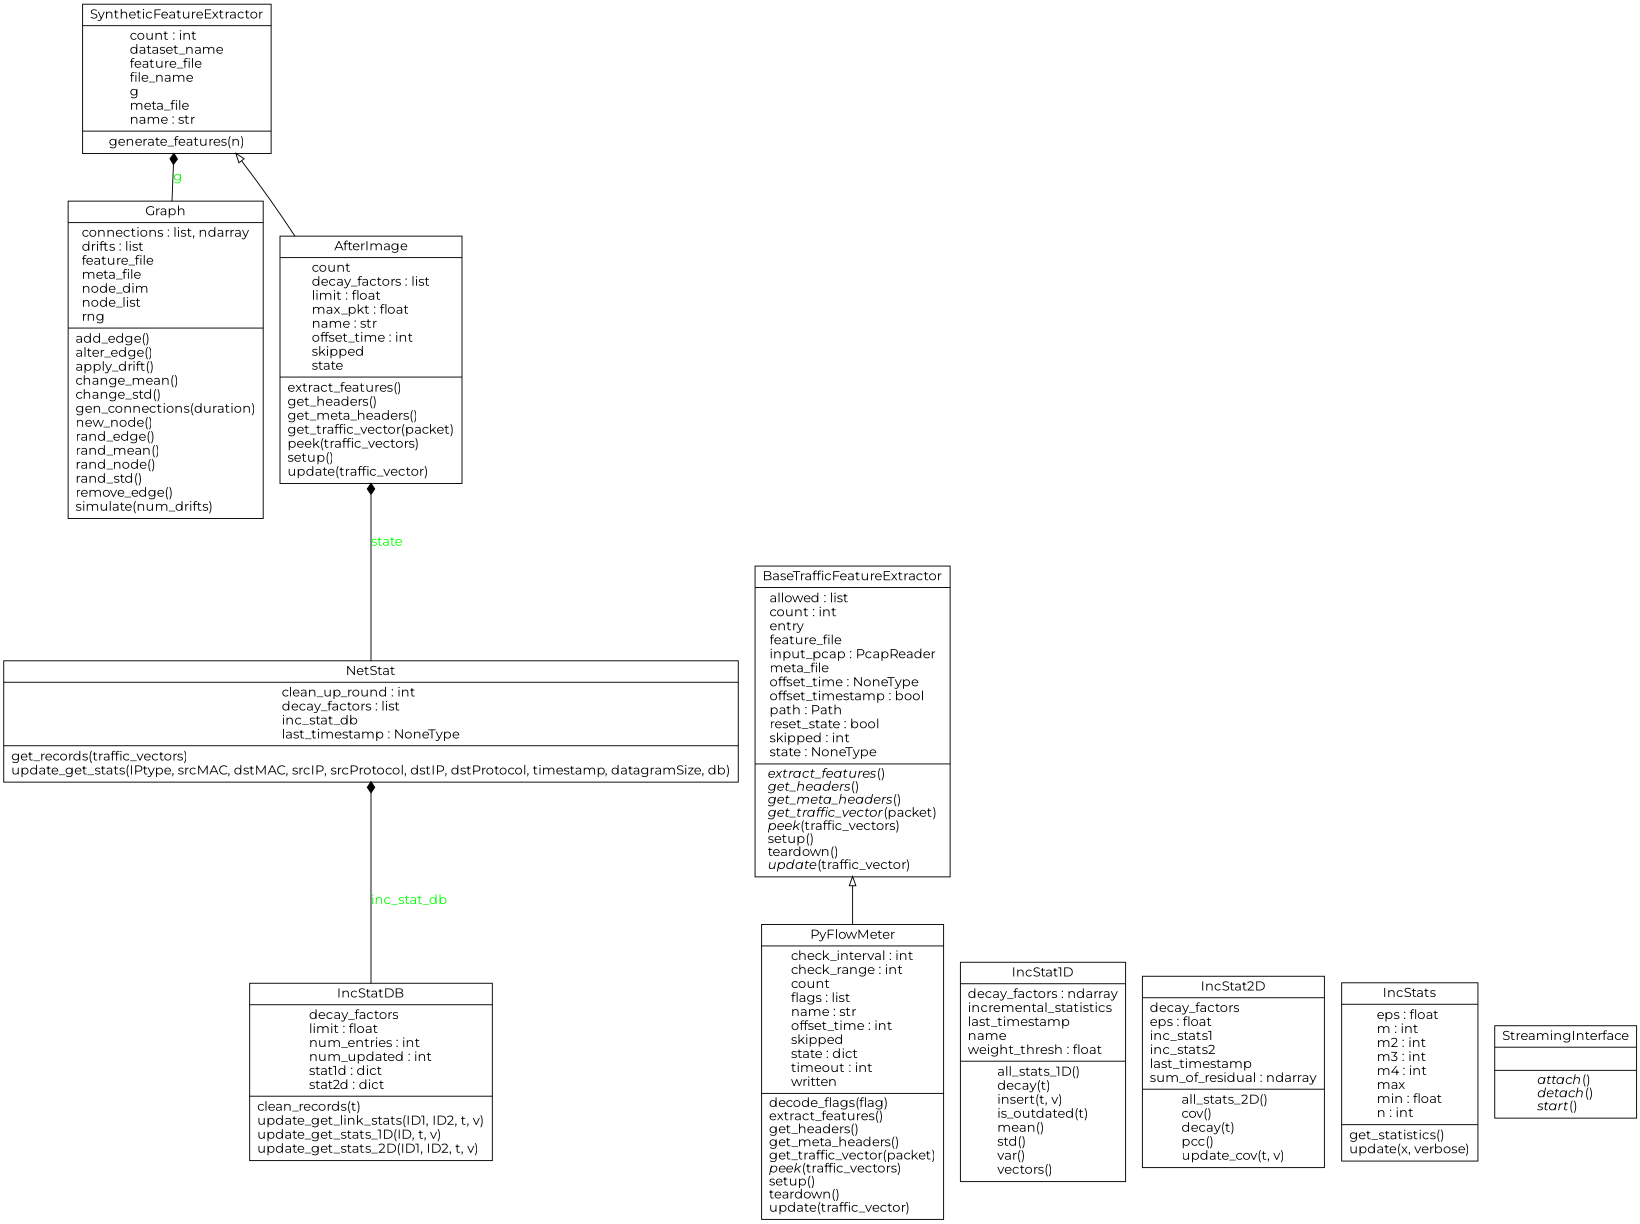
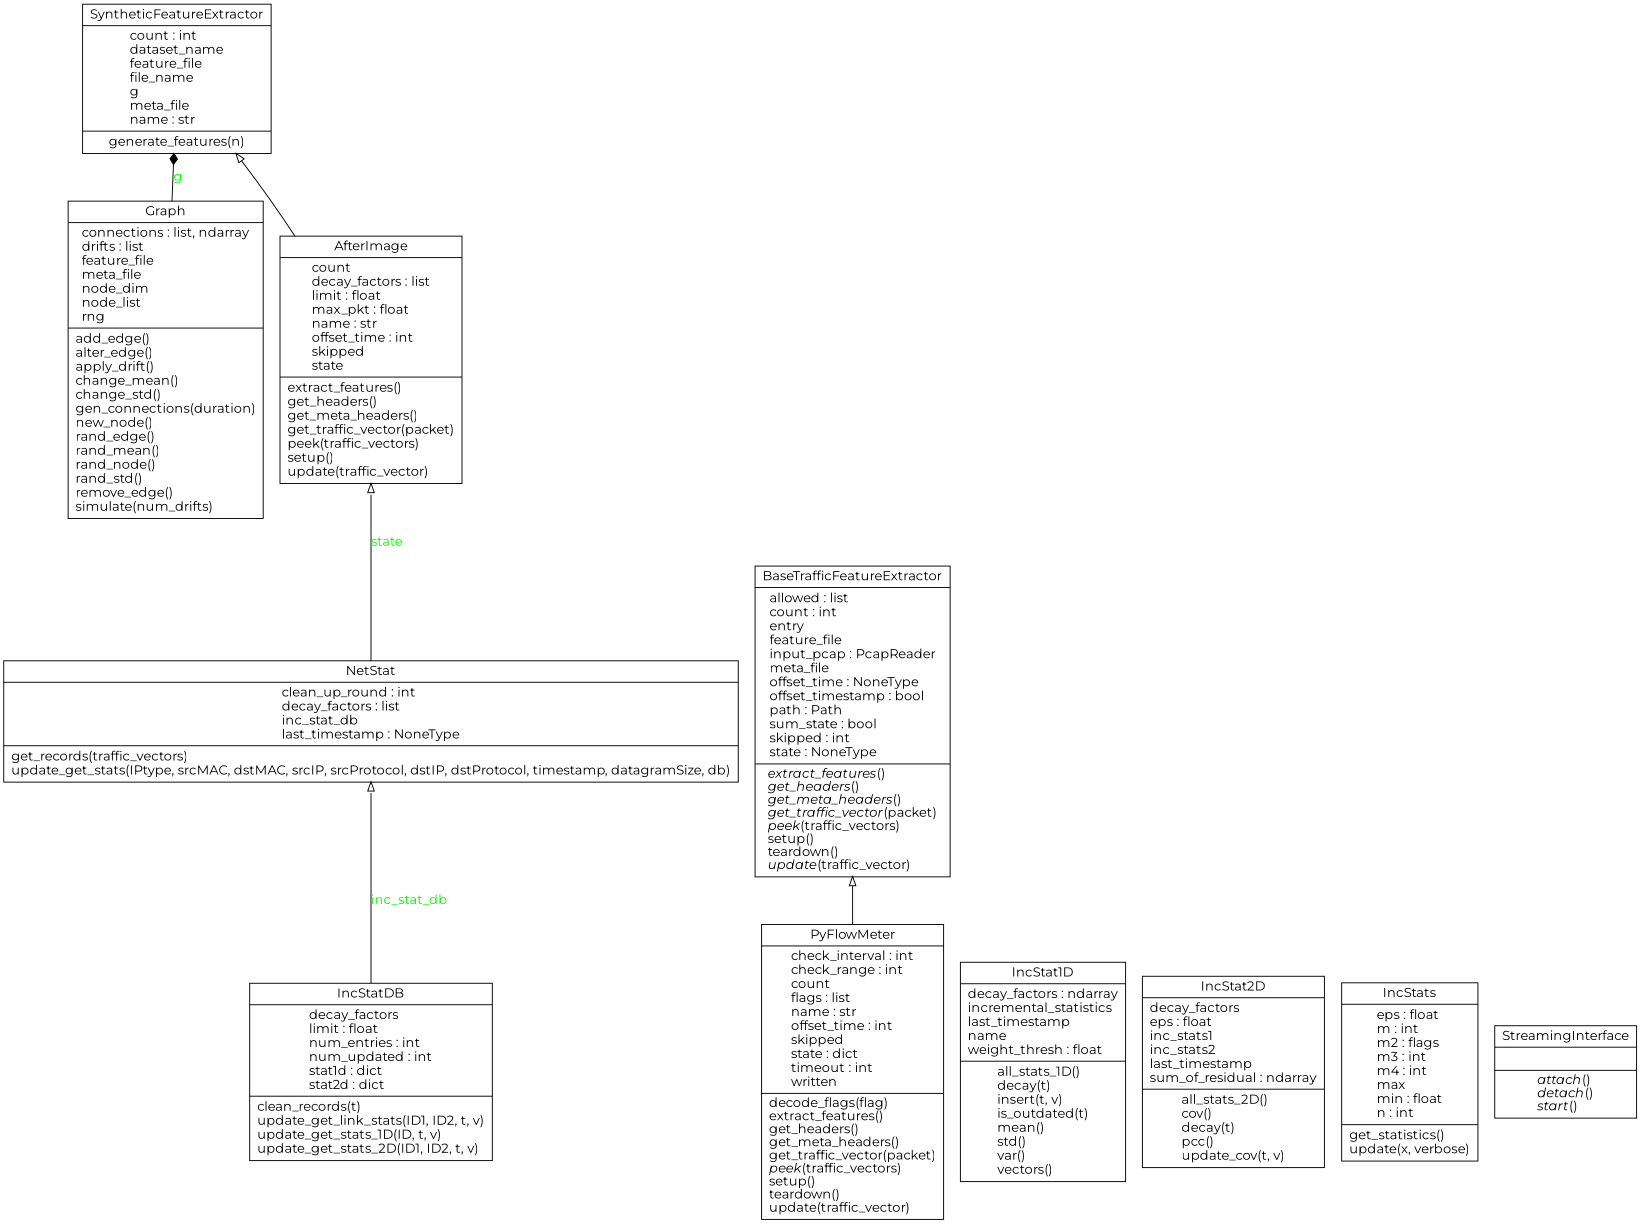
(371, 578) -> (371, 578)
(825, 724) -> (823, 724)
(371, 888) -> (371, 888)
(1402, 1043) -> (1408, 1043)
